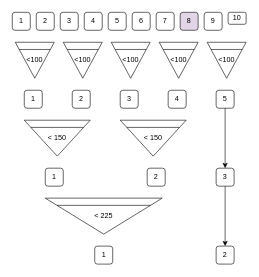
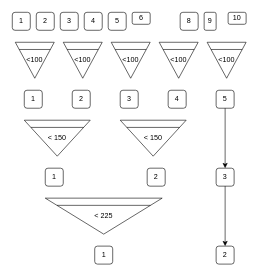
(141, 21) -> (141, 18)
(165, 21) -> none
(189, 21) -> (189, 21)
(213, 21) -> (210, 21)
